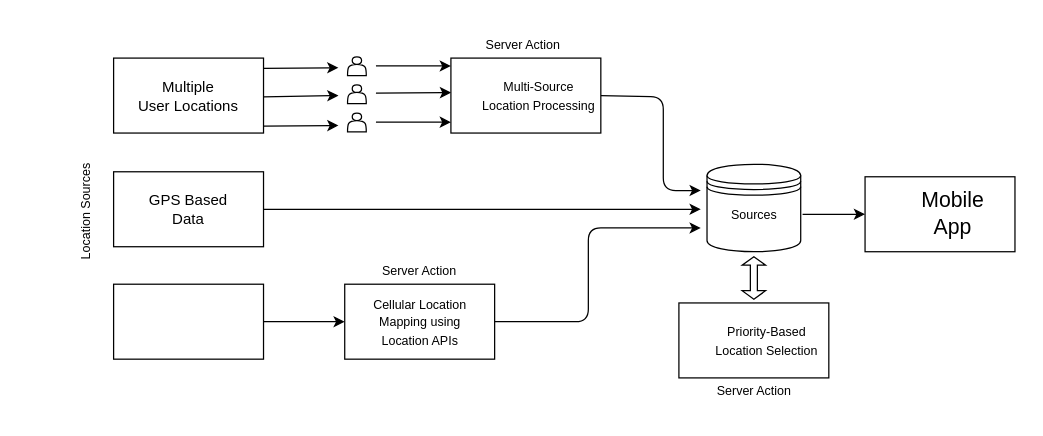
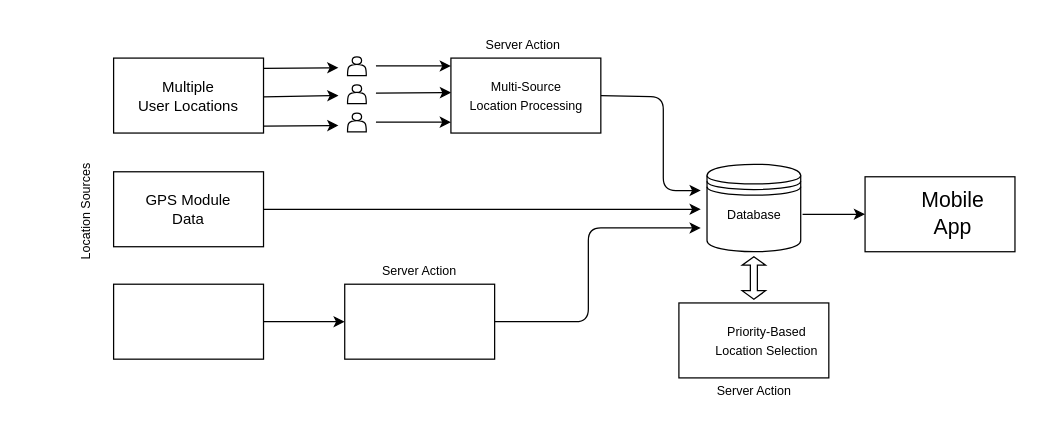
(538, 96) -> (526, 96)
(188, 209) -> (188, 209)
(754, 214) -> (754, 214)
(420, 322) -> none
